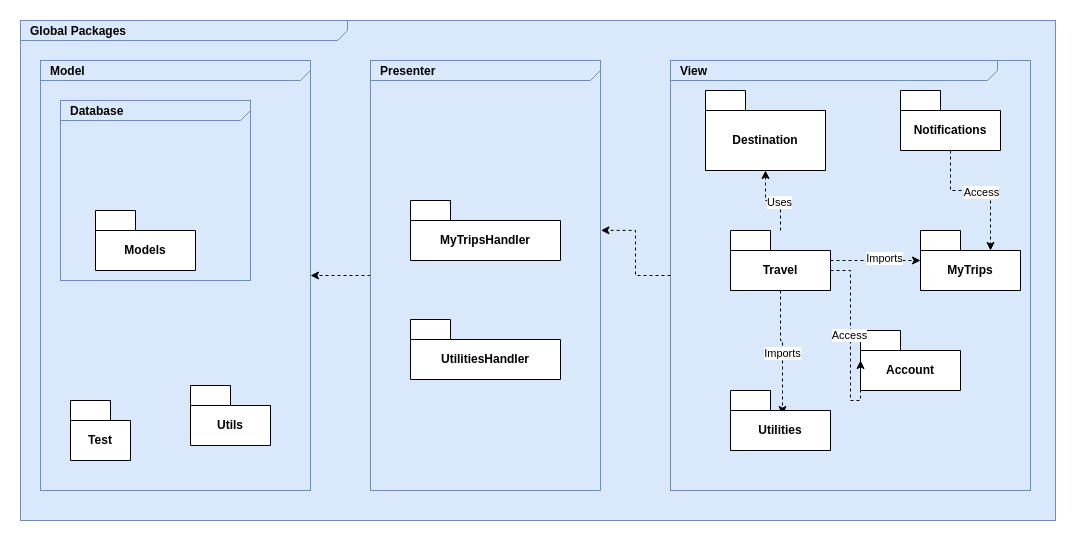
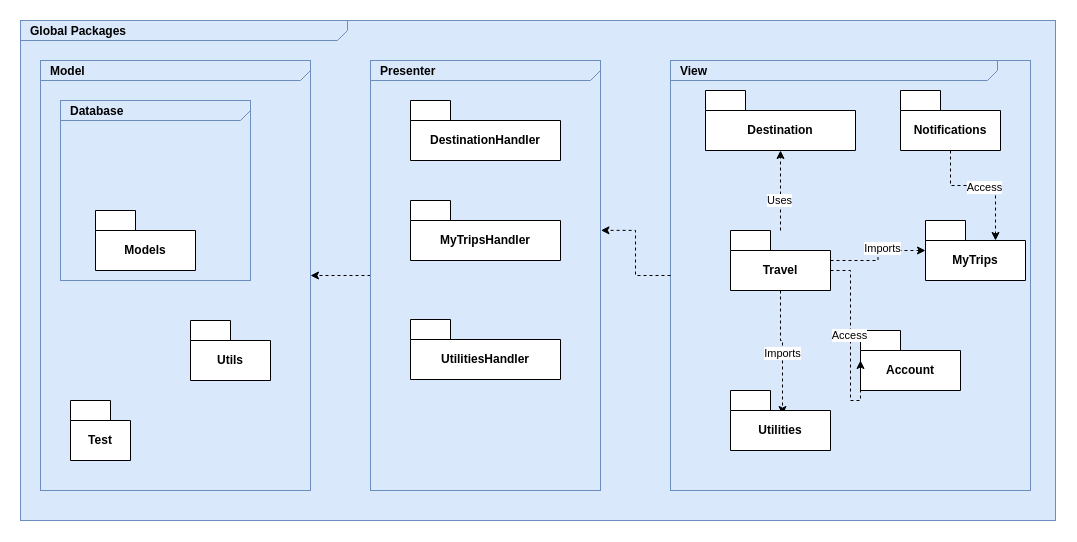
none -> (486, 131)
(766, 131) -> (781, 121)
(971, 261) -> (976, 251)
(231, 416) -> (231, 351)
